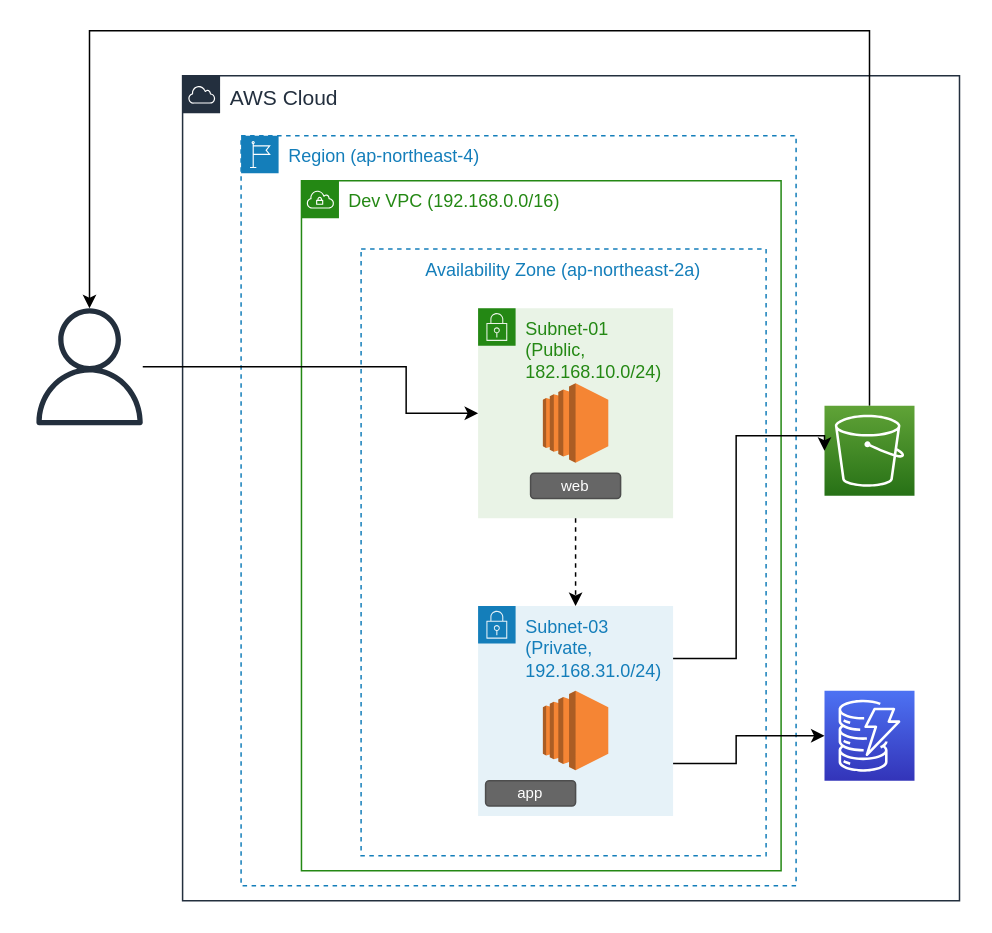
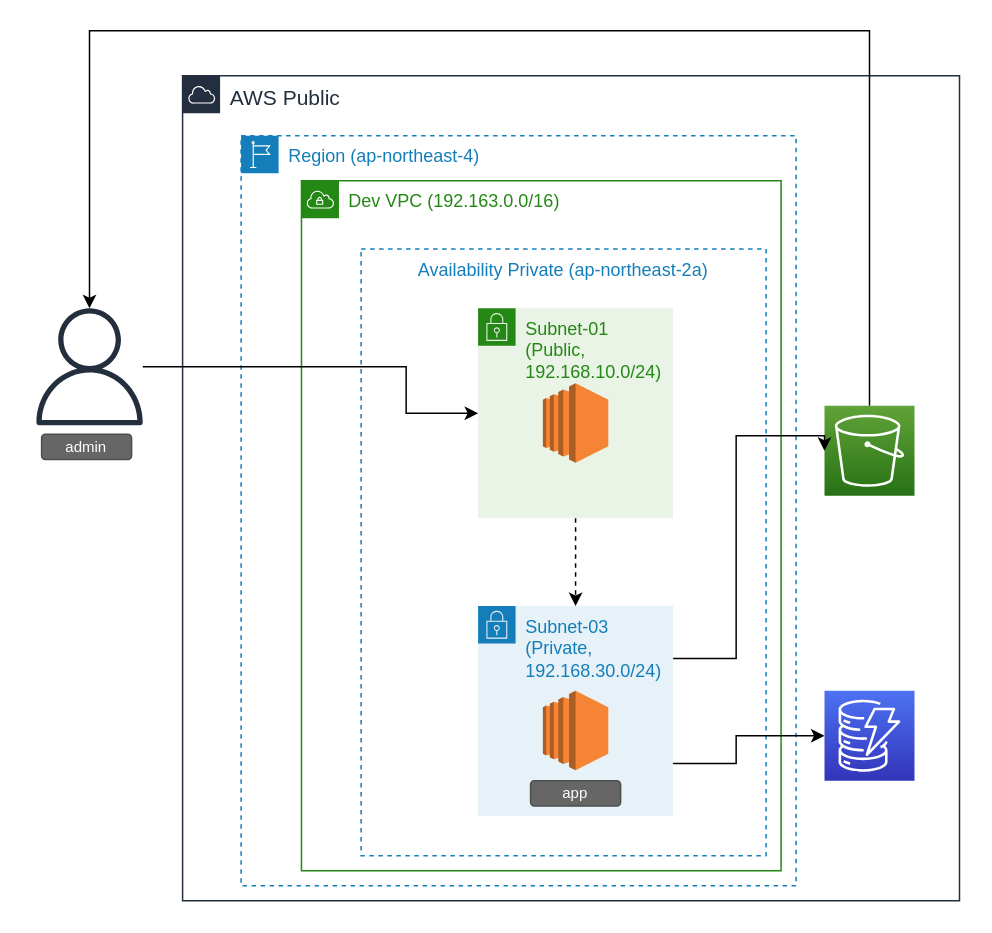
(271, 97) -> (274, 97)
(458, 202) -> (458, 202)
(563, 271) -> (563, 271)
(599, 351) -> (599, 351)
none -> (86, 447)
(575, 486) -> none
(599, 650) -> (599, 650)
(530, 793) -> (575, 793)
